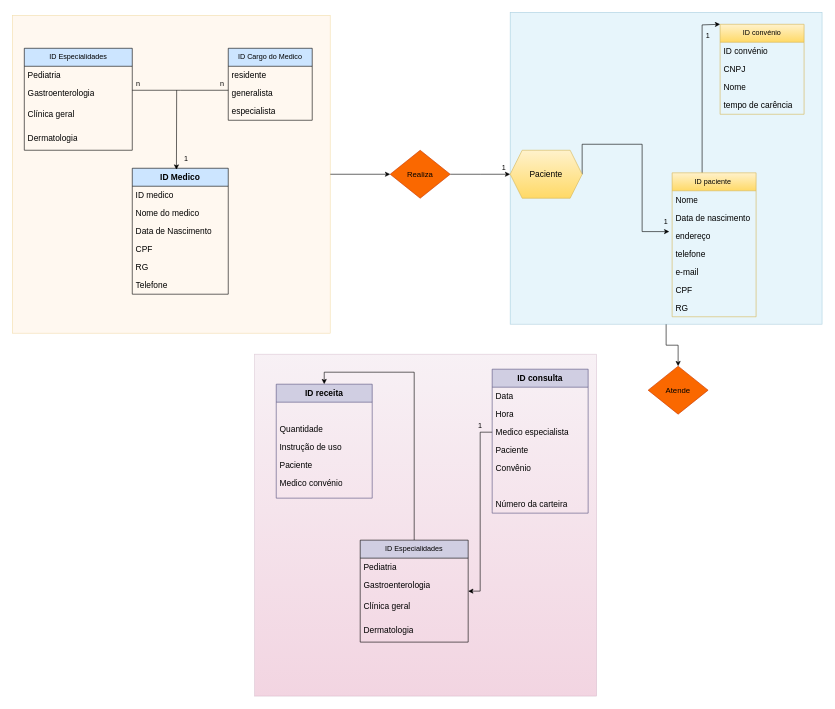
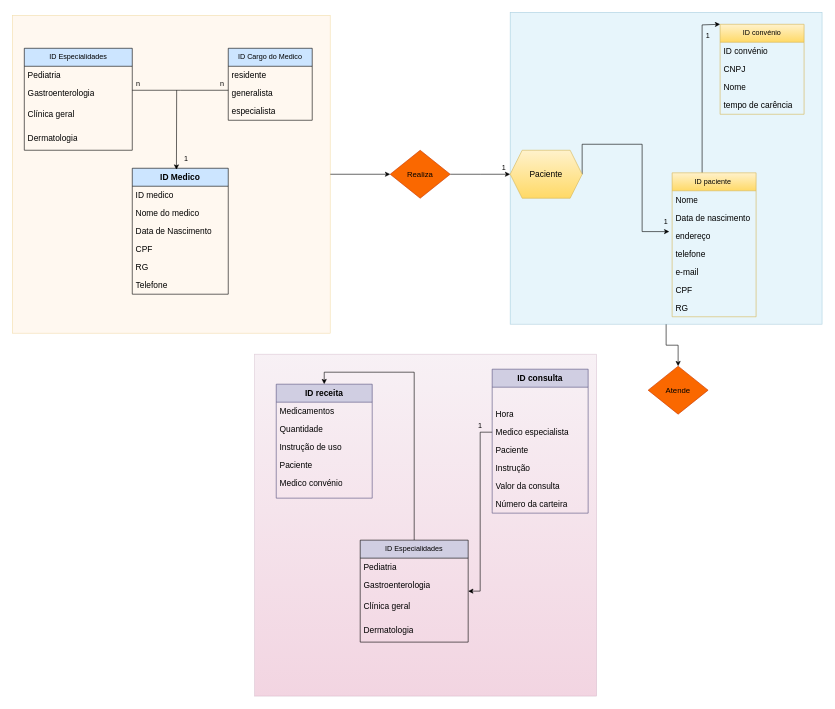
(540, 396) -> none
none -> (324, 411)
(514, 468) -> (517, 468)
none -> (540, 486)
